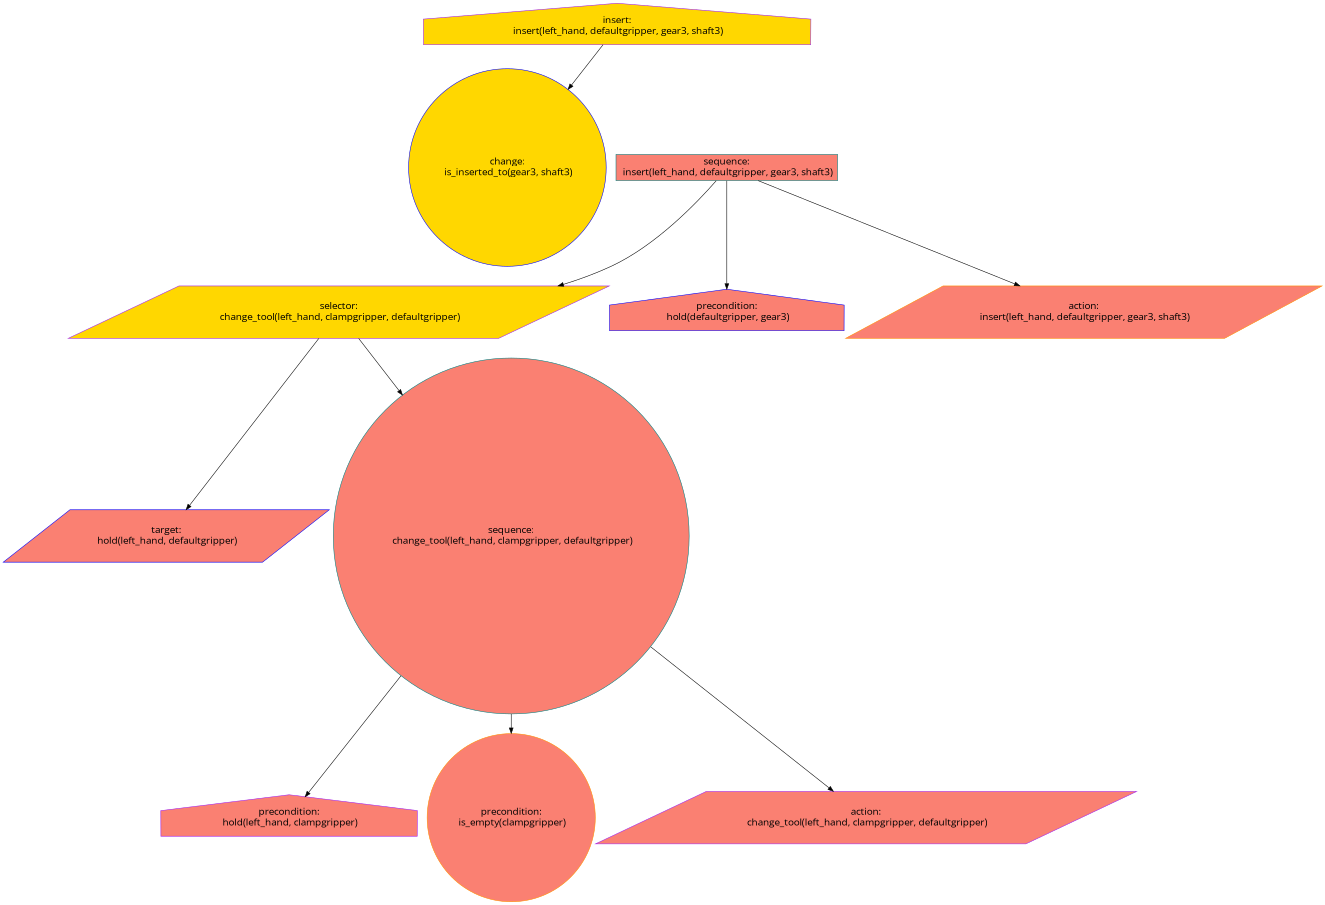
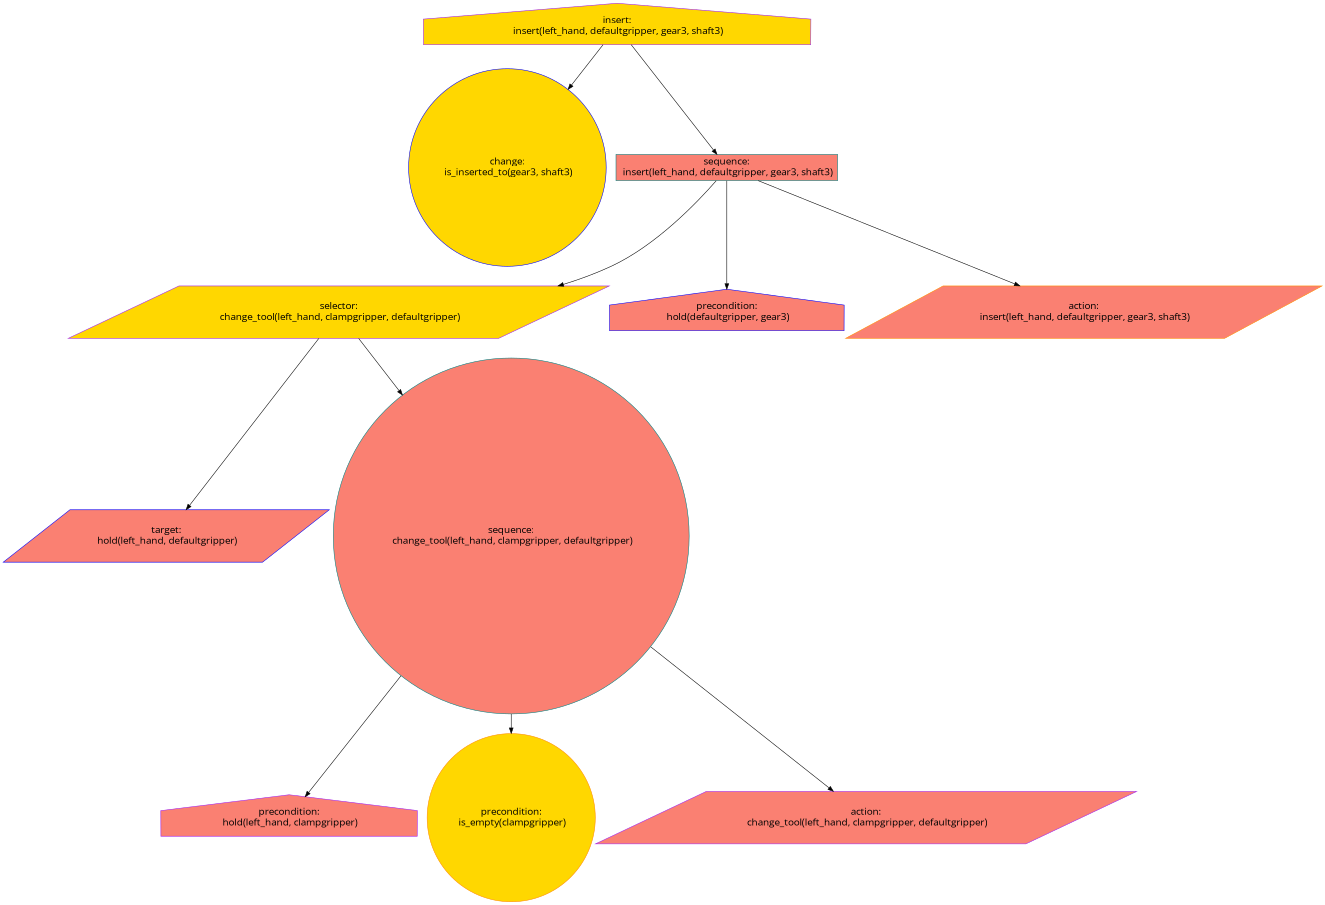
none -> (672, 97)
(511, 818) -> (511, 818)
